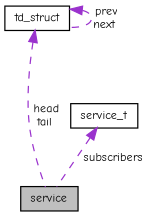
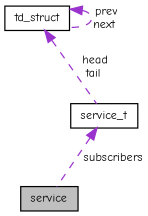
(29, 116) -> (74, 72)
